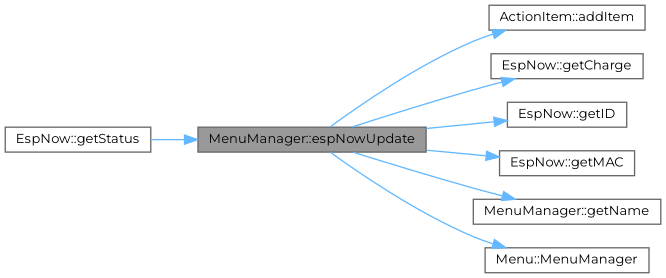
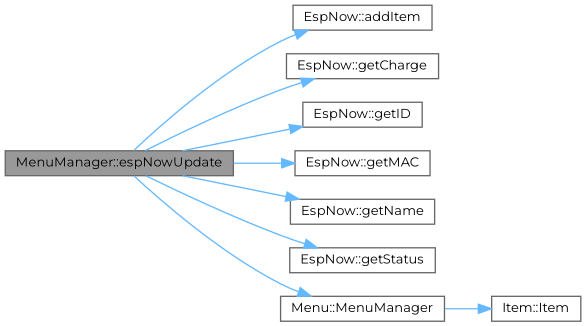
(567, 18) -> (363, 18)
(168, 140) -> (224, 212)
(567, 212) -> (363, 212)
none -> (536, 309)
